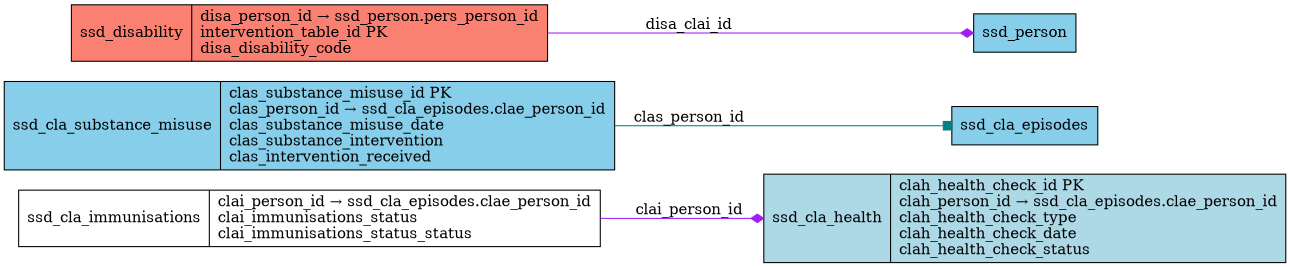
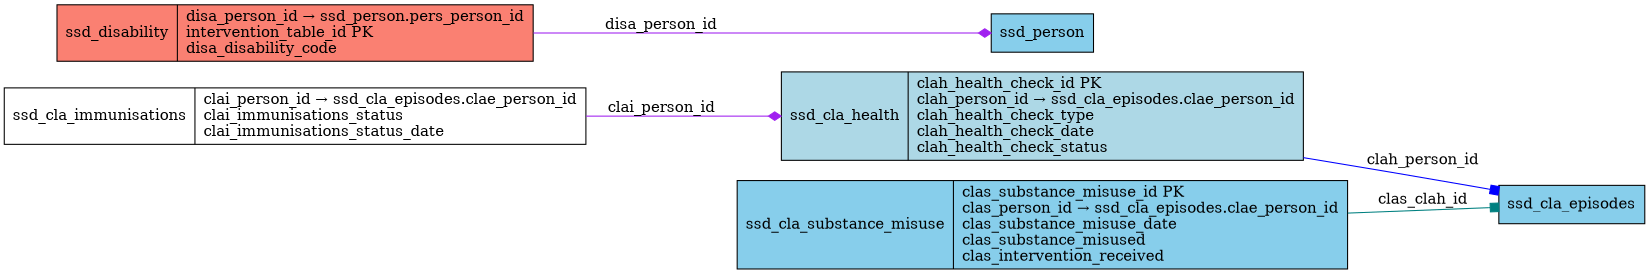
(689, 25) -> (662, 25)
(689, 118) -> (1423, 200)
(337, 141) -> (1054, 240)
none -> (1396, 173)
(345, 234) -> (324, 132)
